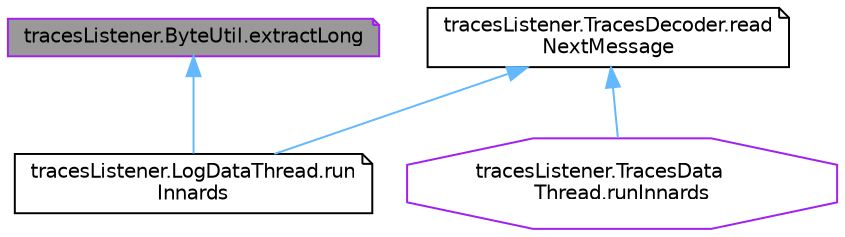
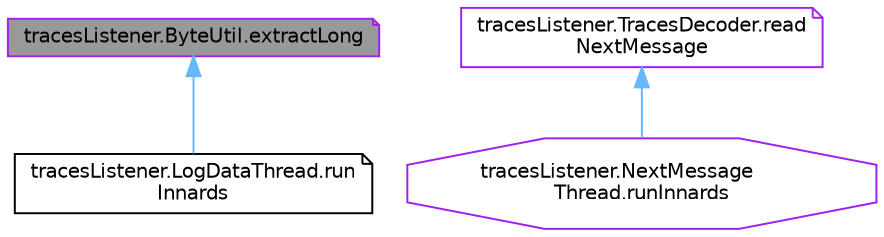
(608, 38) -> (642, 38)
(391, 114) -> none
(622, 184) -> (642, 184)
